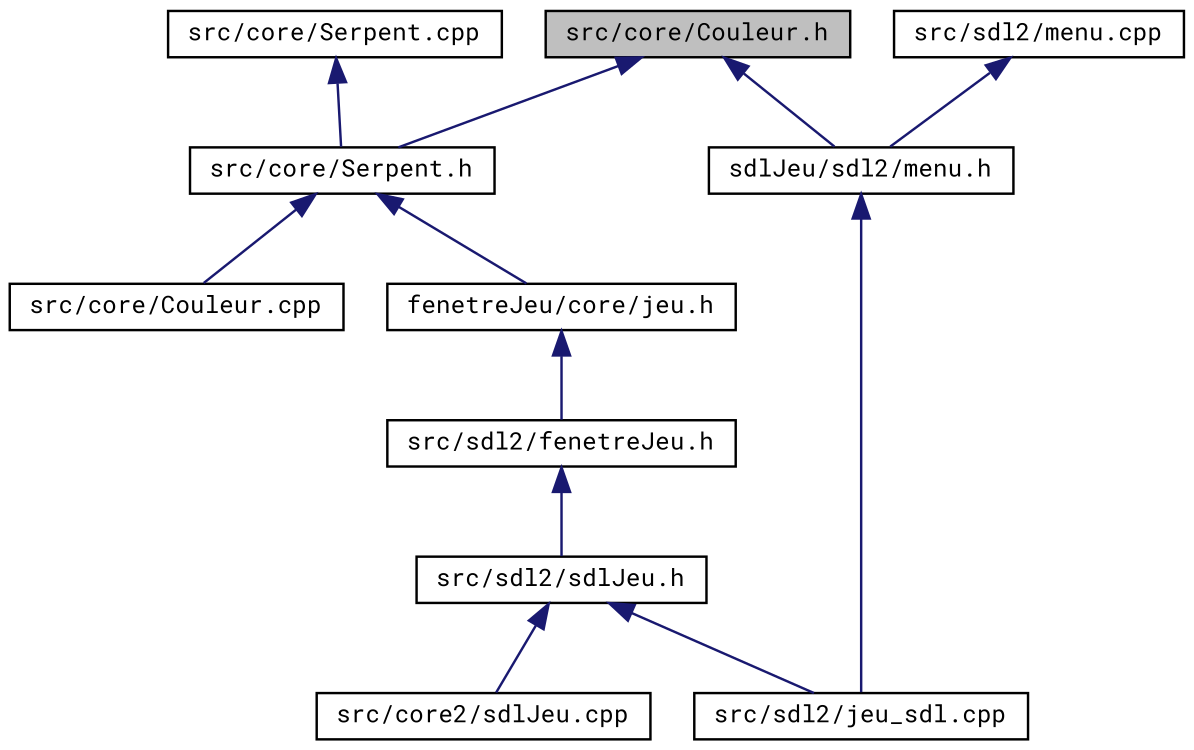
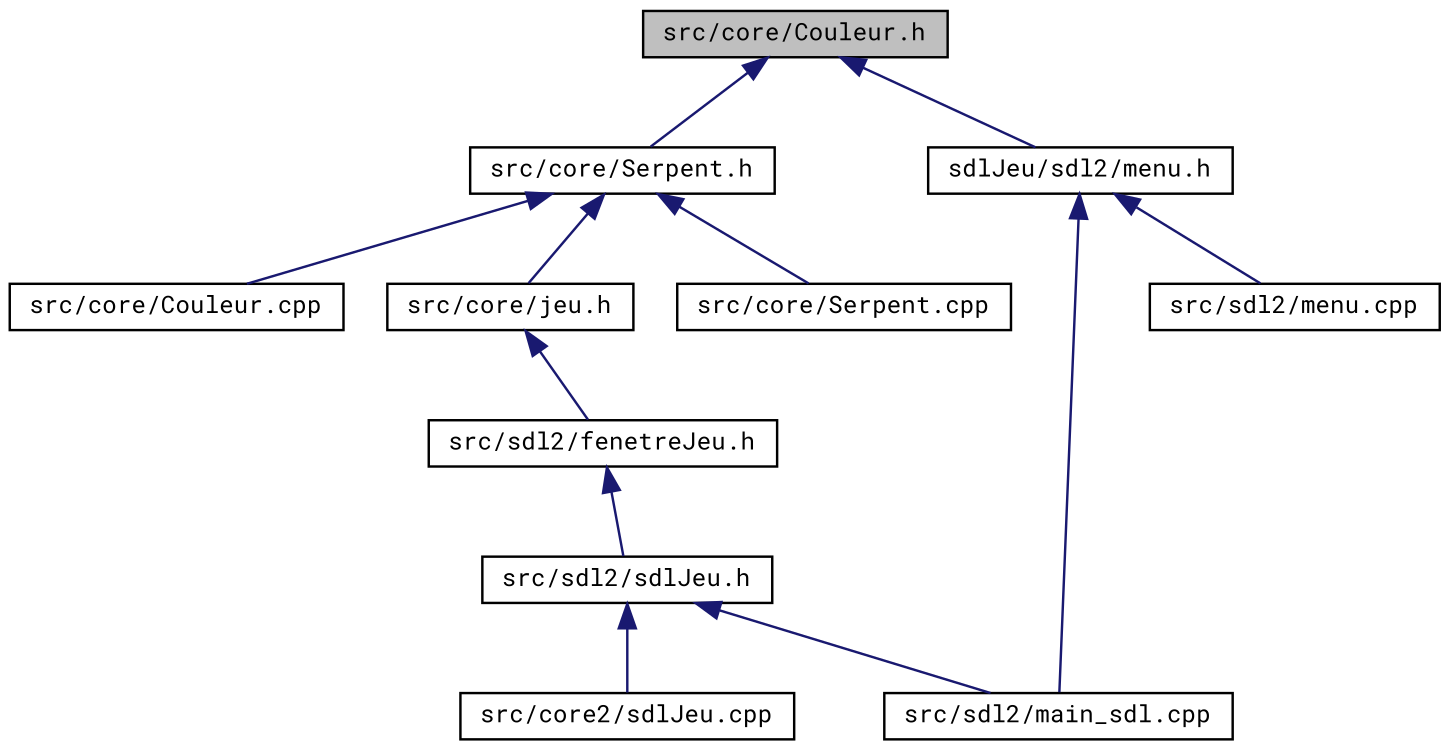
(940, 110) -> (1198, 245)
(339, 115) -> (744, 245)
(562, 307) -> (510, 307)
(861, 716) -> (1058, 716)
